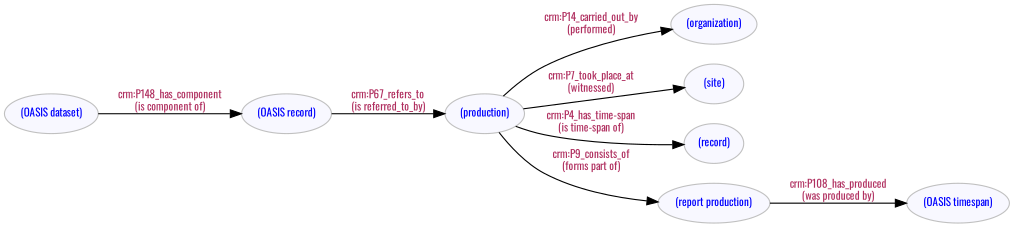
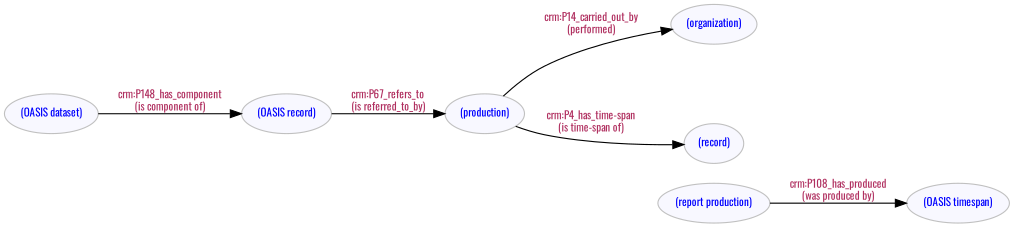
(714, 84) -> none
(565, 183) -> none
